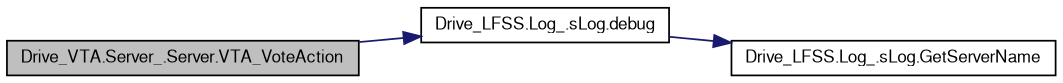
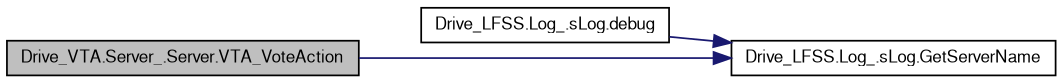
(381, 40) -> (536, 58)
